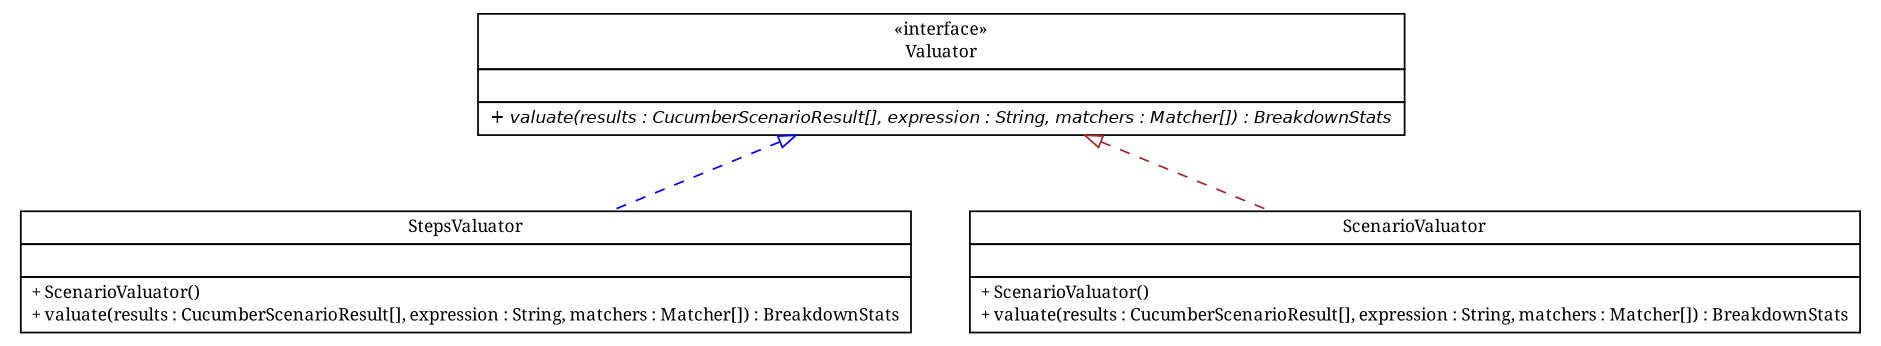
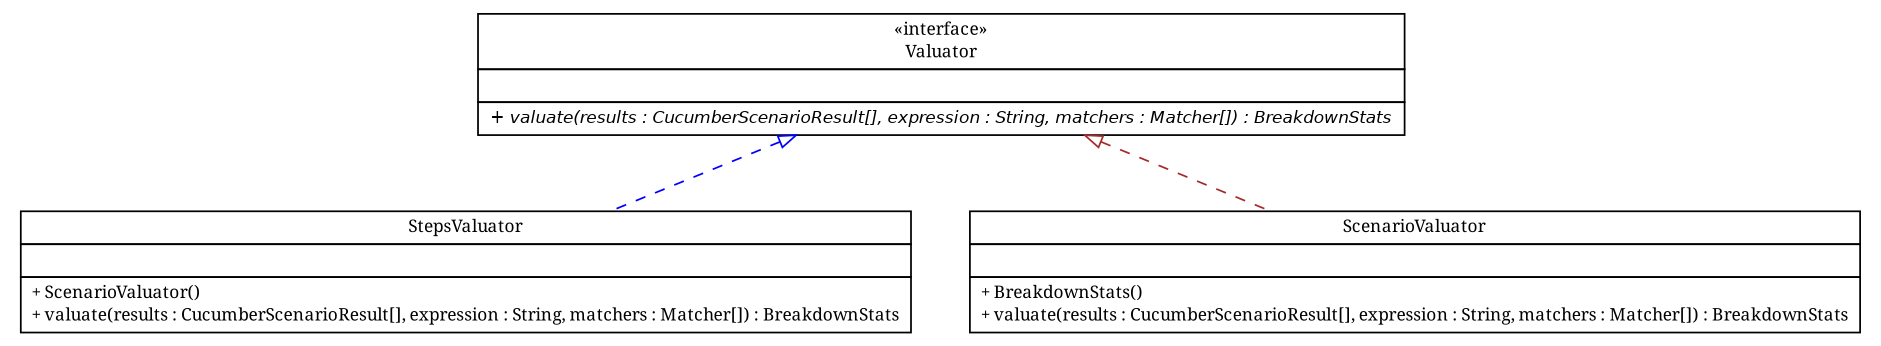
(1066, 293) -> (1063, 293)
